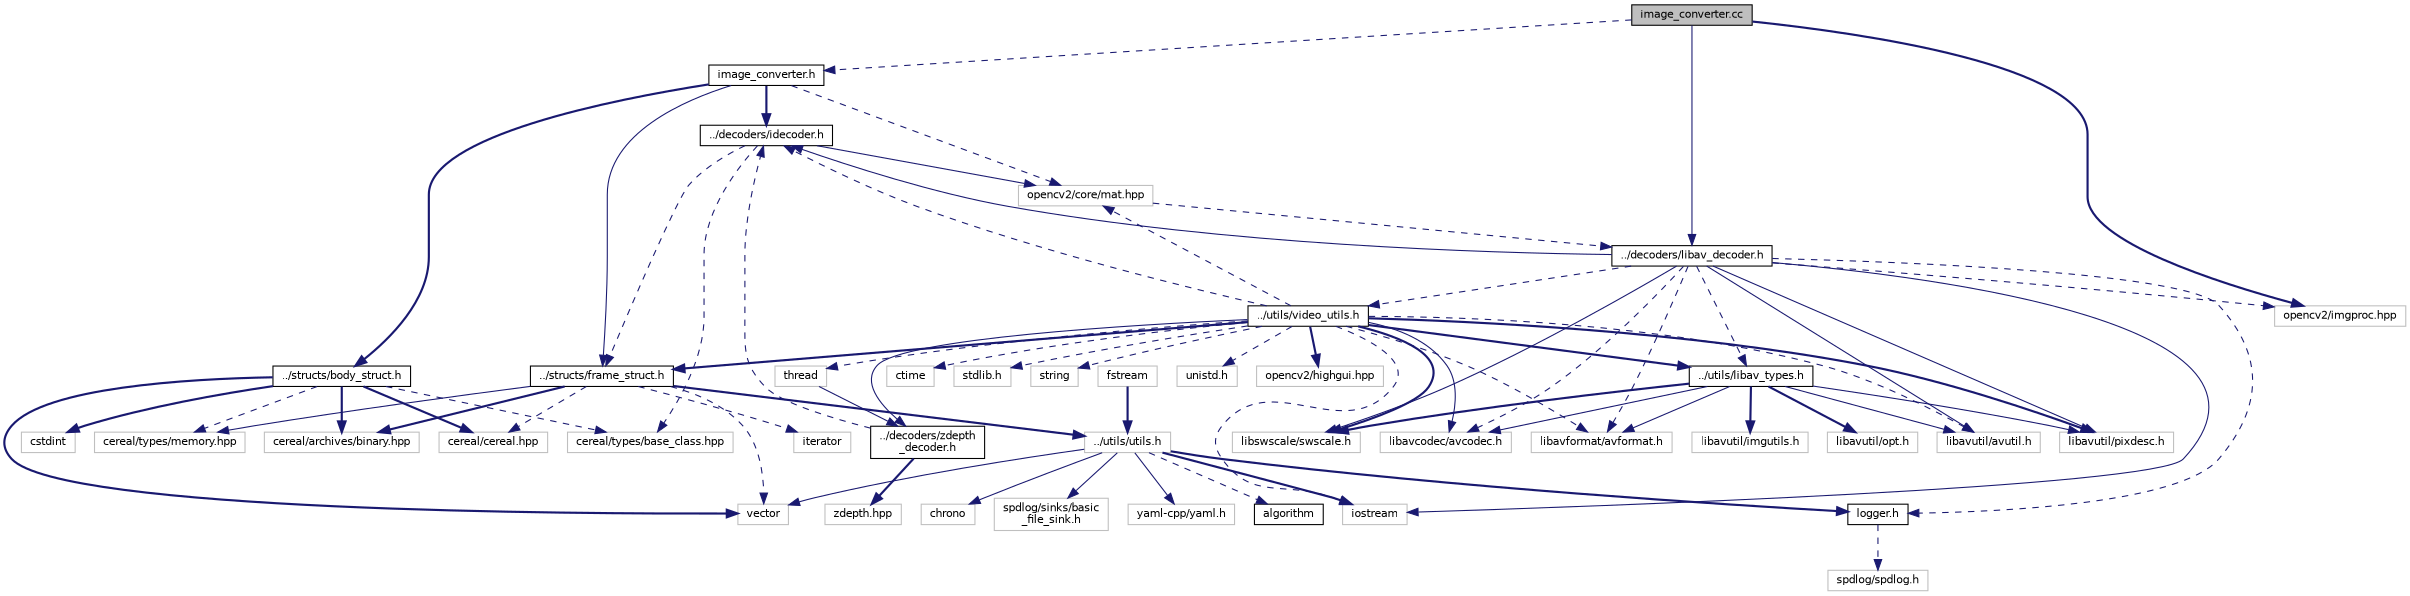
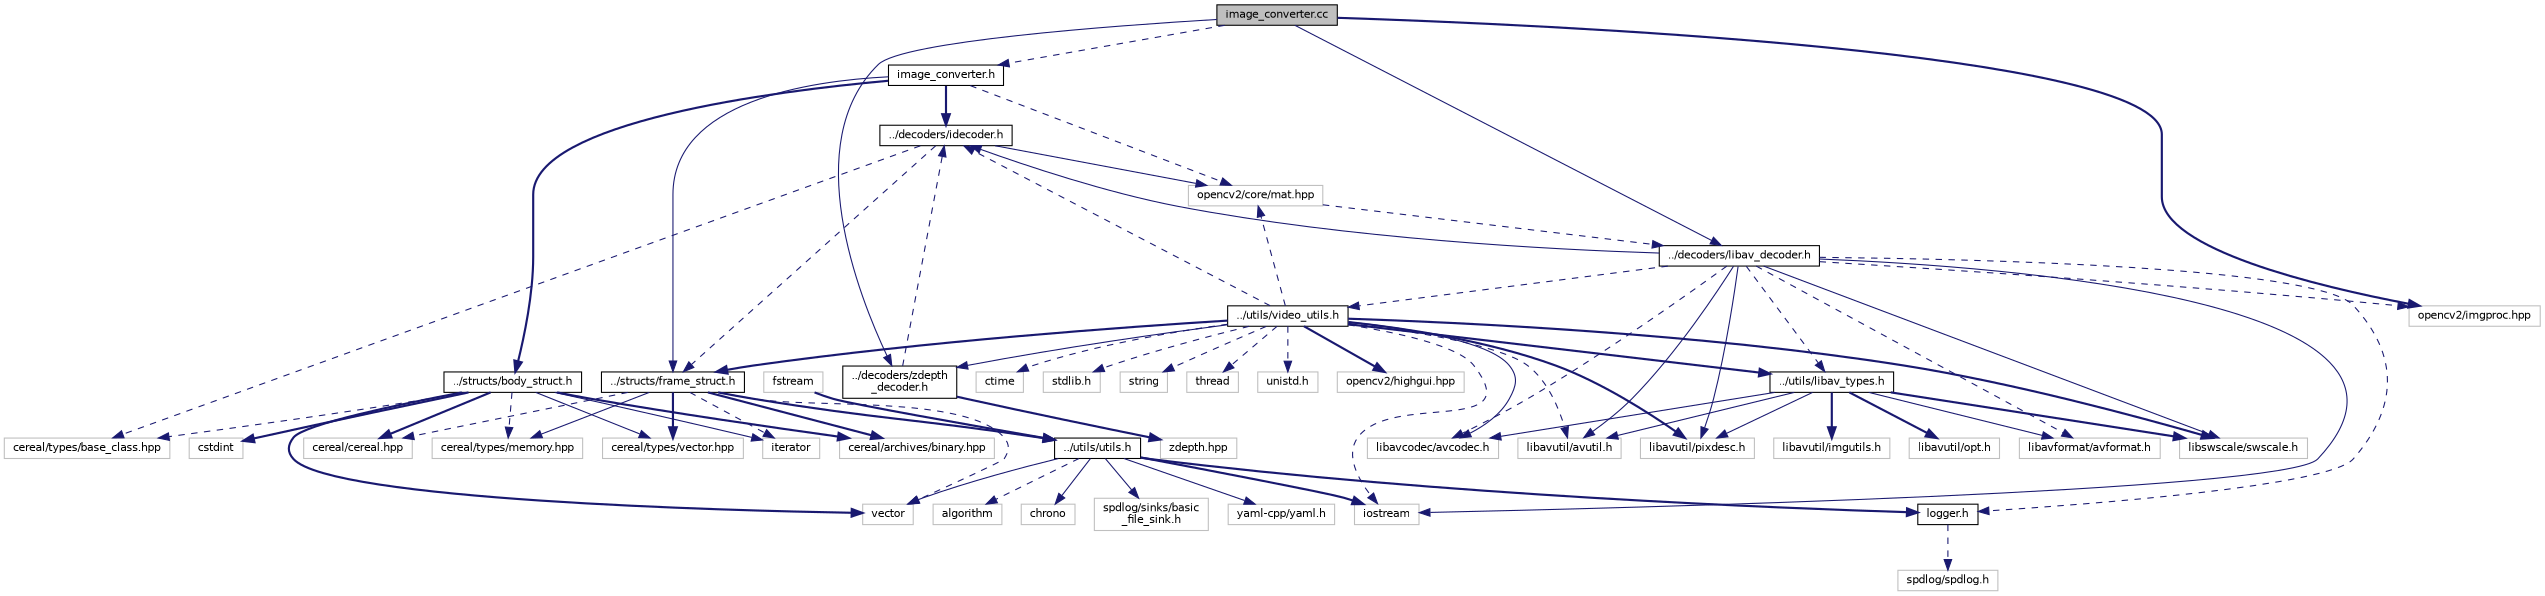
(1467, 366) -> none
(847, 400) -> (894, 57)
none -> (683, 421)
(1128, 442) -> (1098, 448)
none -> (673, 448)
(1289, 514) -> (968, 514)
